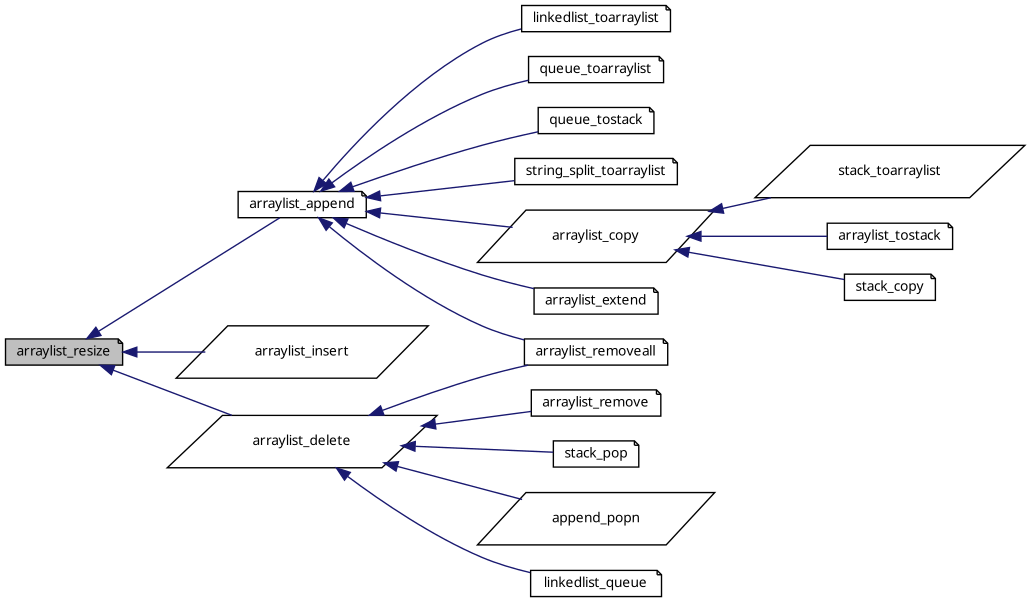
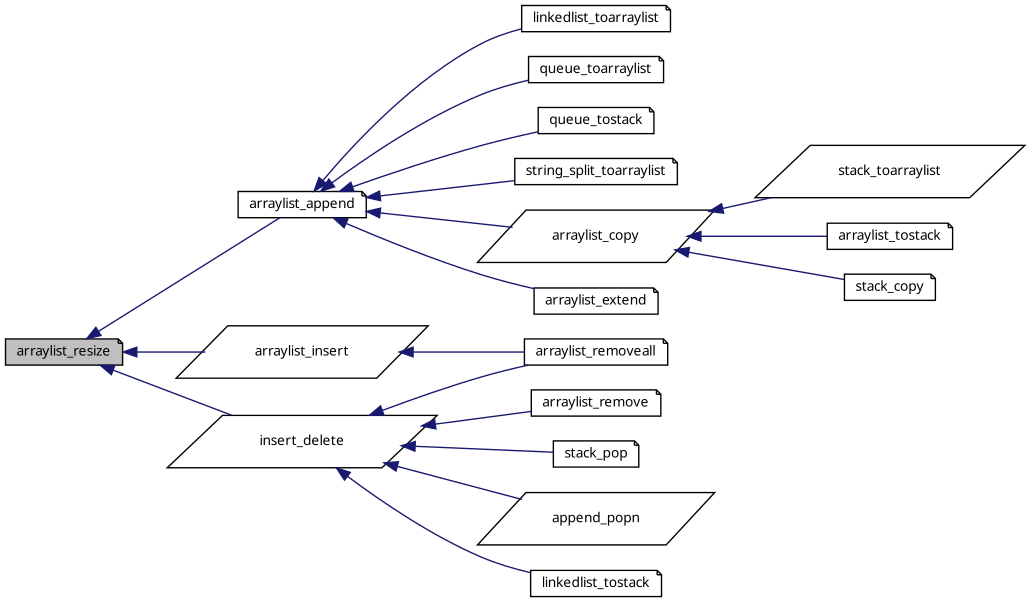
(421, 293) -> (469, 352)
(302, 442) -> (302, 442)
(596, 583) -> (596, 583)
